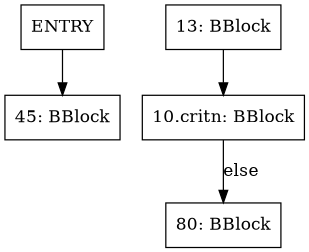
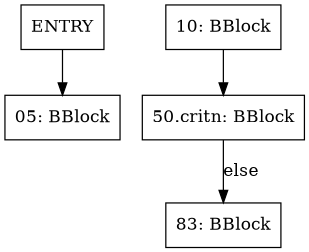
(223, 27) -> (223, 27)
(62, 118) -> (62, 118)
(223, 118) -> (223, 118)
(223, 225) -> (223, 225)
